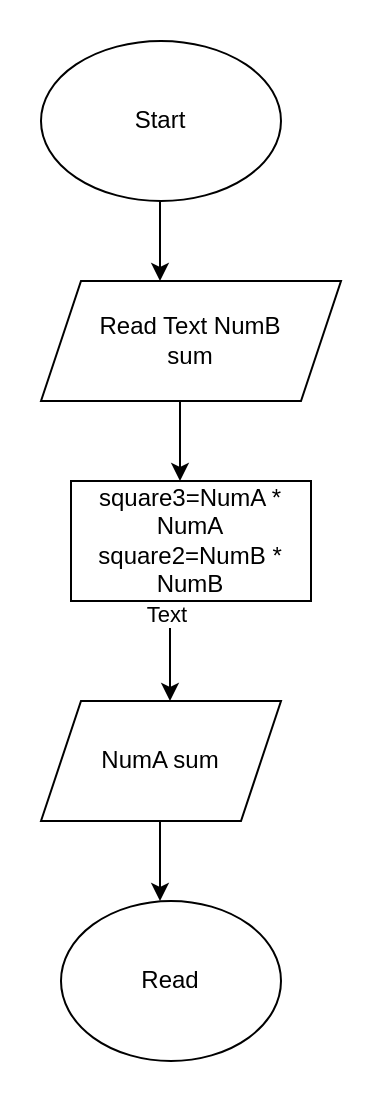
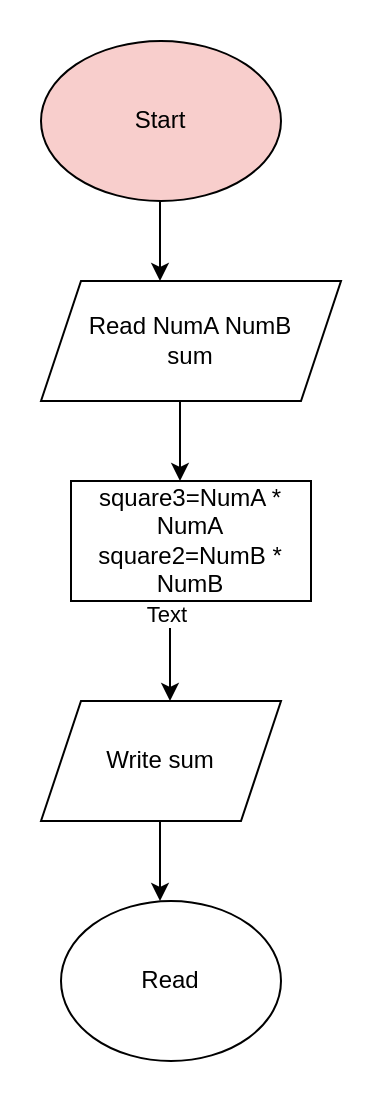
(161, 121) -> (161, 121)
(191, 341) -> (191, 341)
(161, 761) -> (161, 761)
